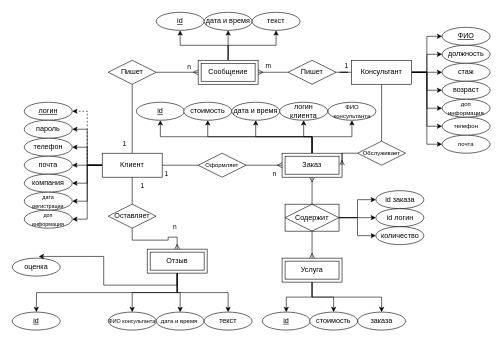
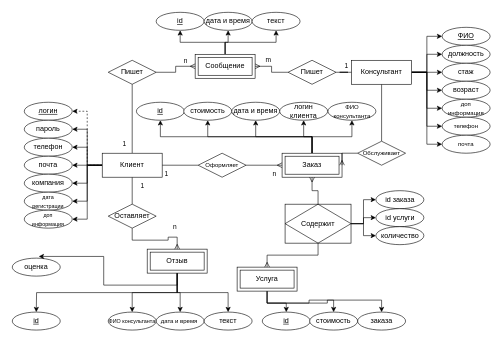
(228, 72) -> (225, 66)
(312, 218) -> (318, 224)
(401, 218) -> (401, 218)
(312, 270) -> (267, 279)
